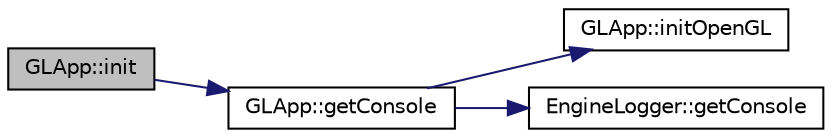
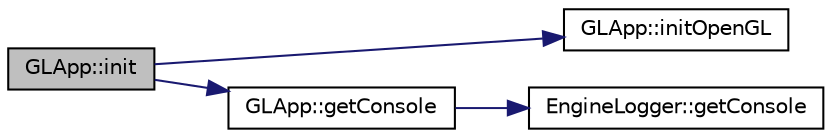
(499, 71) -> (349, 51)
